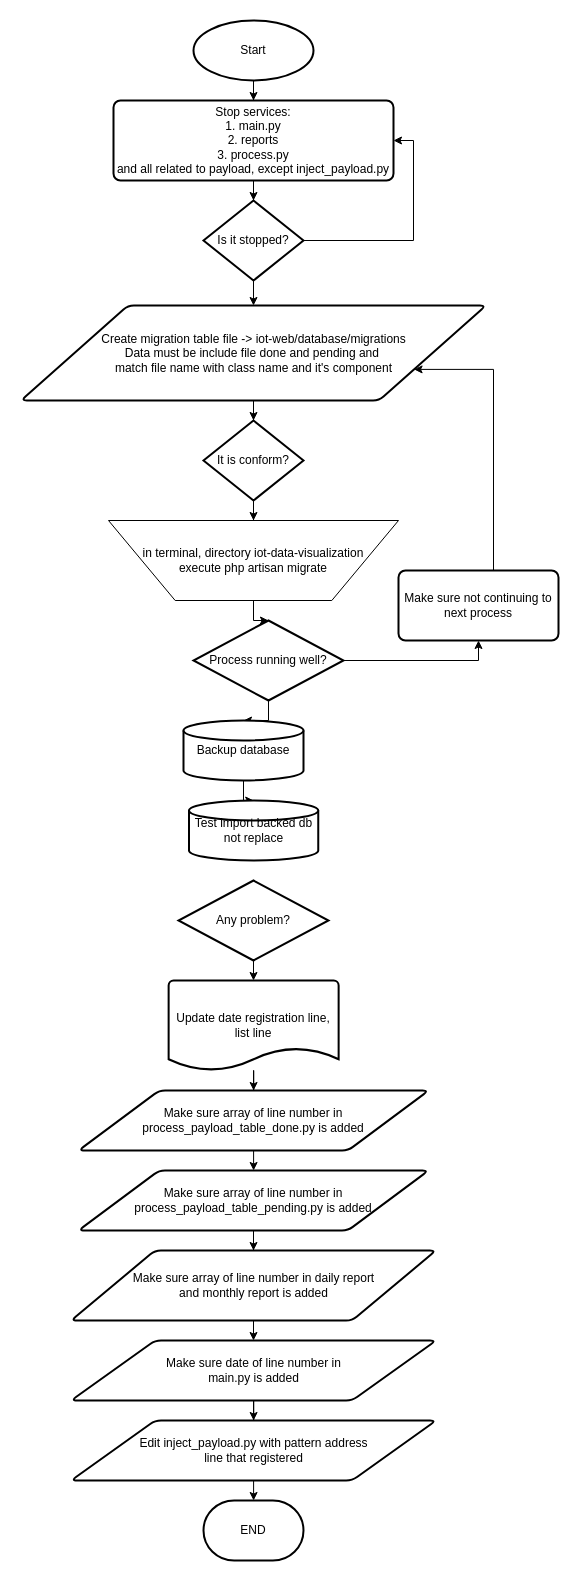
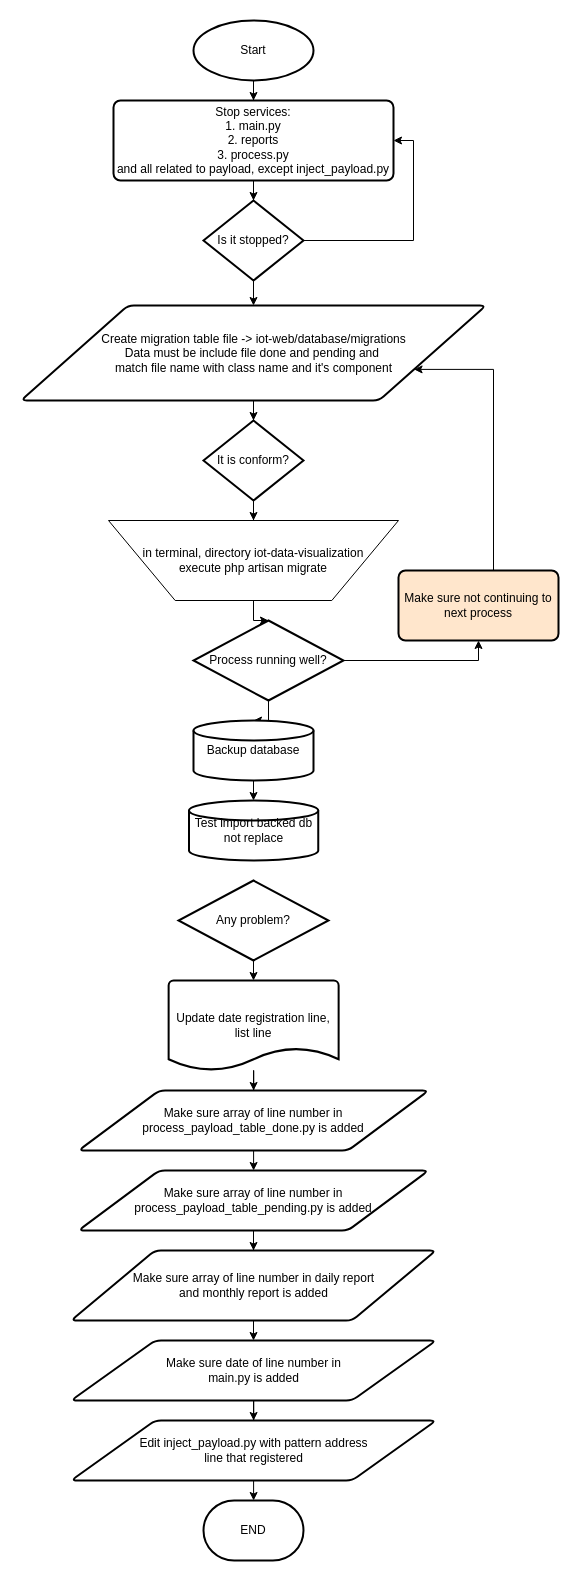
(479, 606) -> (479, 606)
(244, 751) -> (254, 751)
